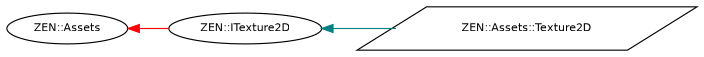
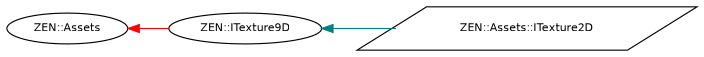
(245, 29) -> (245, 29)
(527, 29) -> (527, 29)
